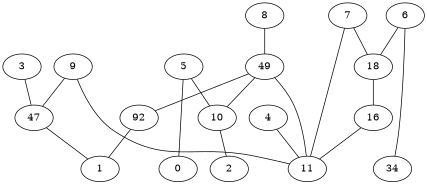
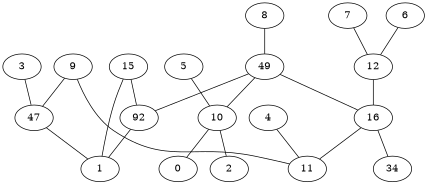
none -> (128, 67)
(373, 67) -> (373, 67)
(328, 92) -> none
(402, 93) -> (383, 143)
(297, 114) -> (319, 92)
(181, 118) -> (198, 143)
